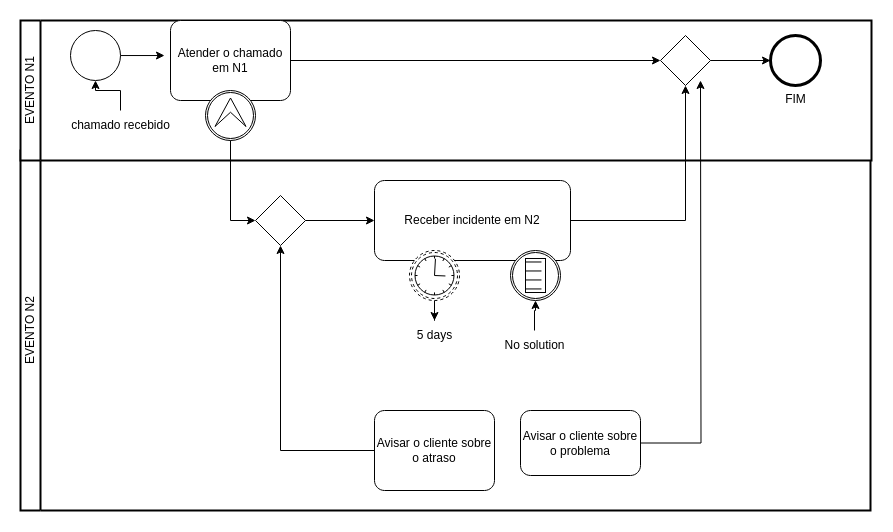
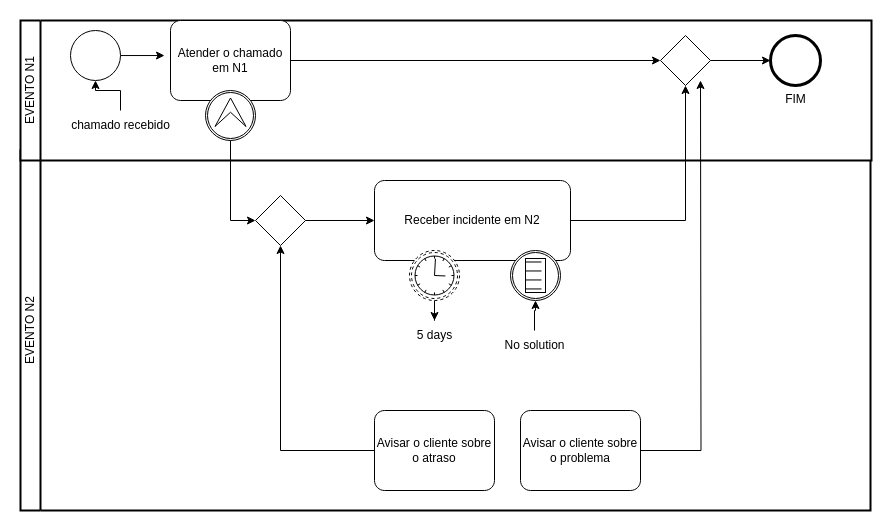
(581, 443) -> (581, 451)
